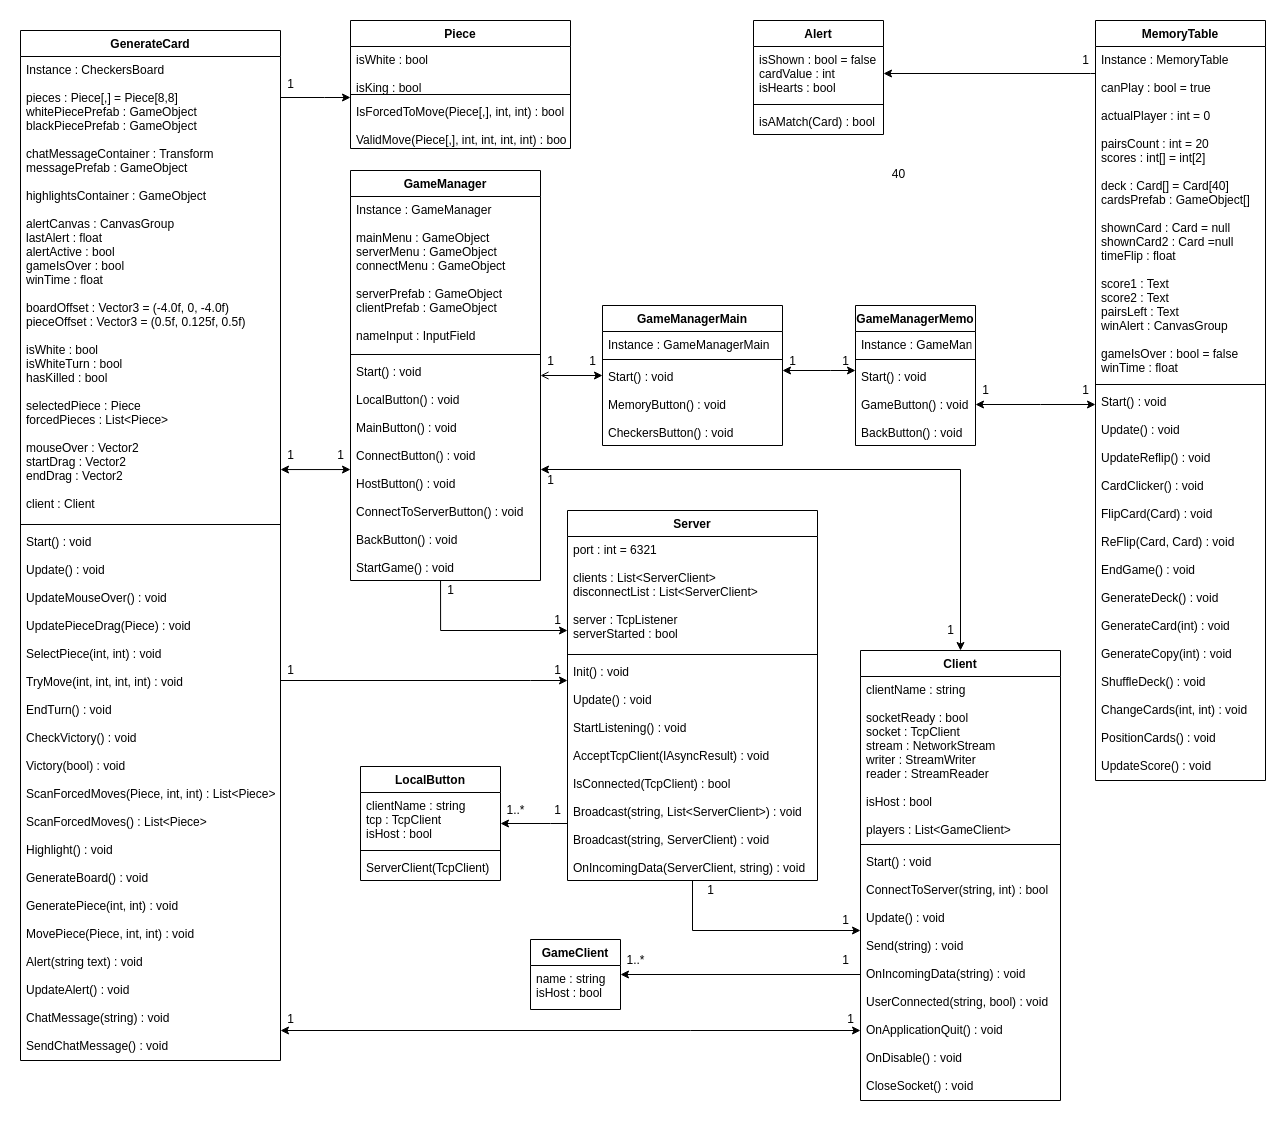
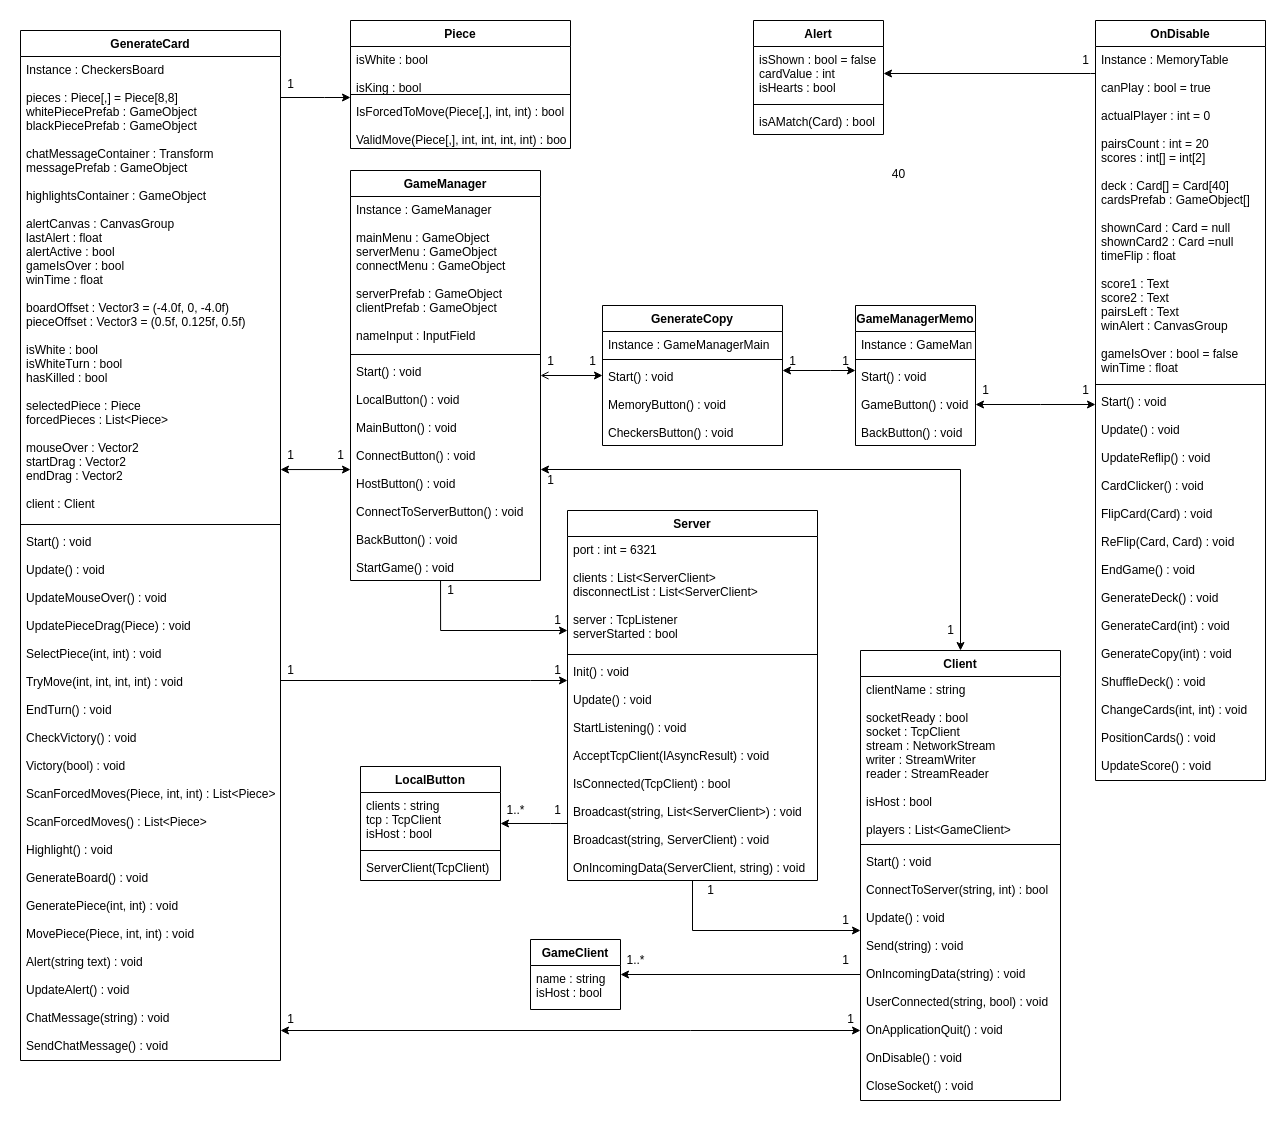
(1180, 34) -> (1180, 34)
(692, 319) -> (692, 319)
(420, 806) -> (410, 806)
